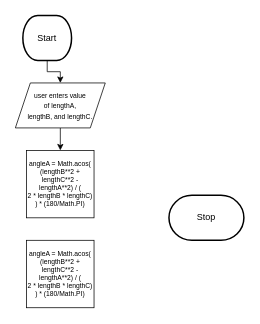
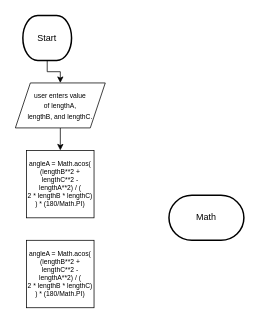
(207, 218) -> (207, 218)
